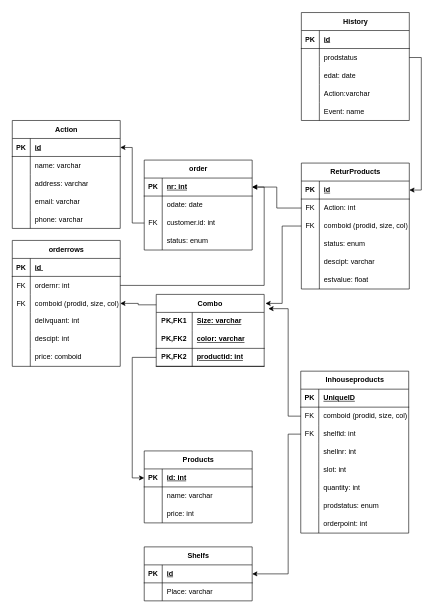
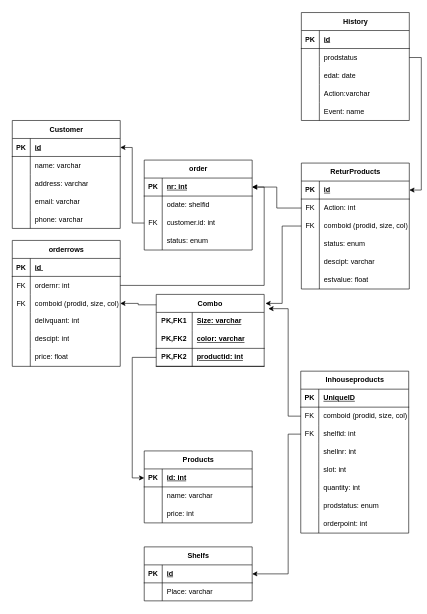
(67, 129) -> (67, 129)
(187, 205) -> (192, 205)
(60, 357) -> (56, 357)
